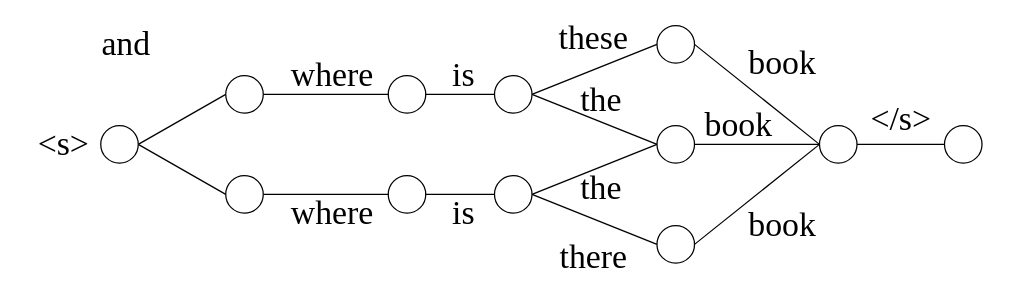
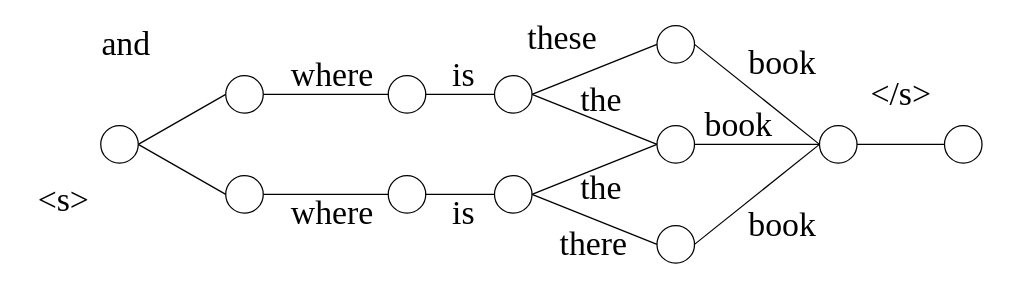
(593, 38) -> (562, 38)
(901, 119) -> (901, 94)
(63, 144) -> (63, 201)
(593, 257) -> (593, 244)
